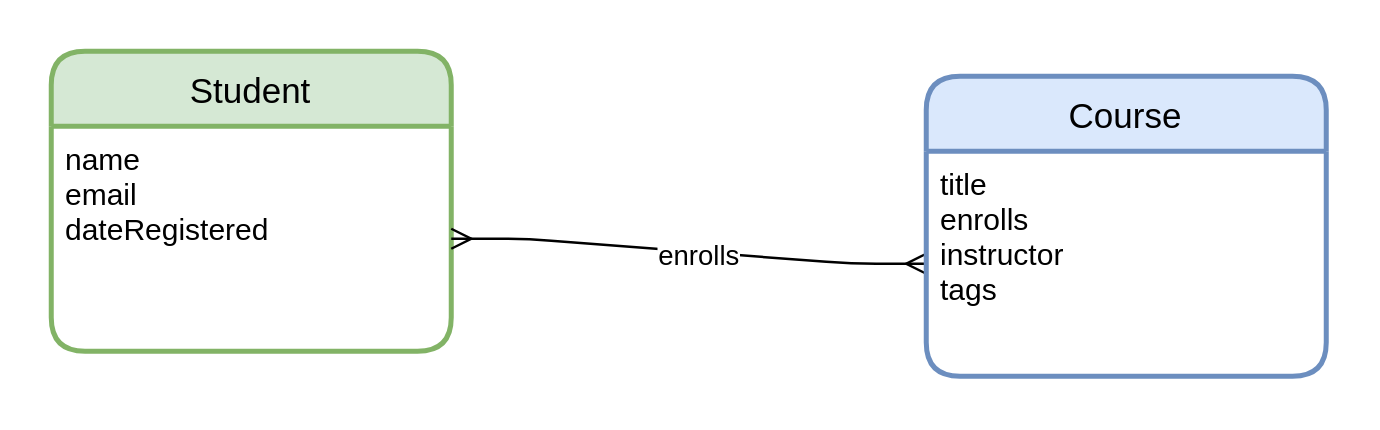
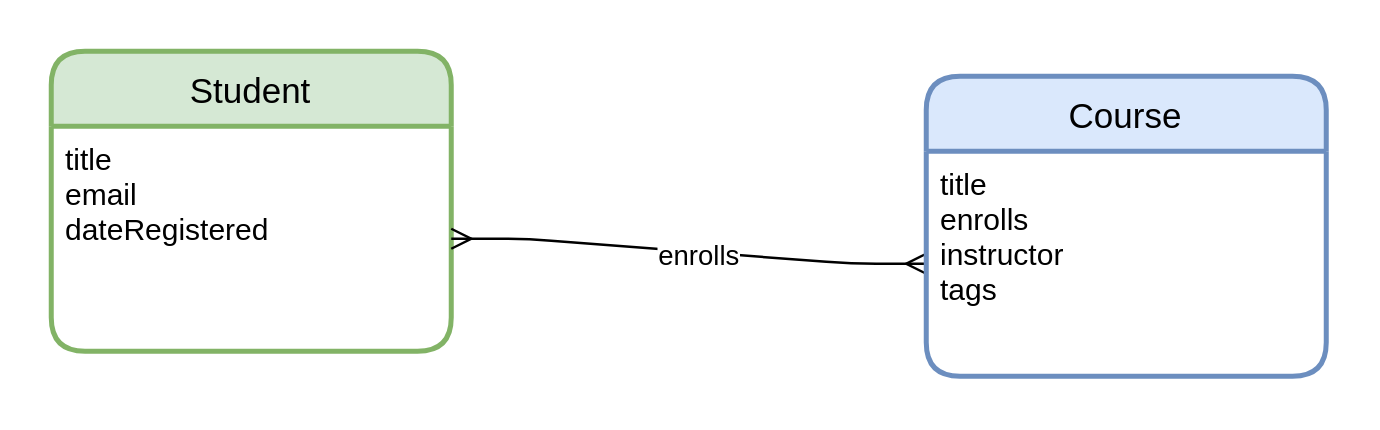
(99, 160) -> (99, 160)
